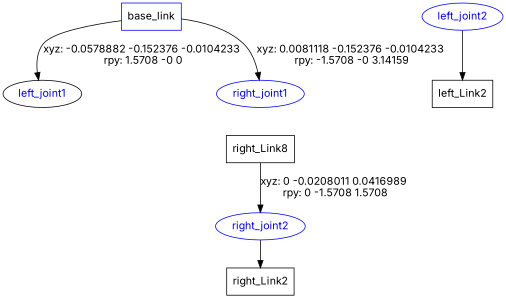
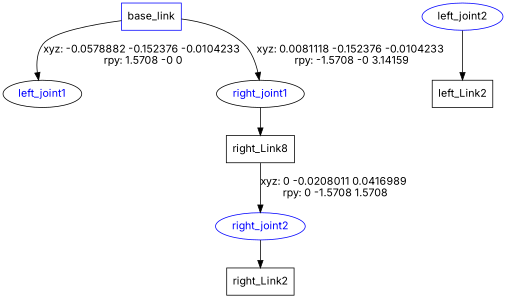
(463, 17) -> (463, 17)
(260, 94) -> (260, 94)
none -> (260, 118)
